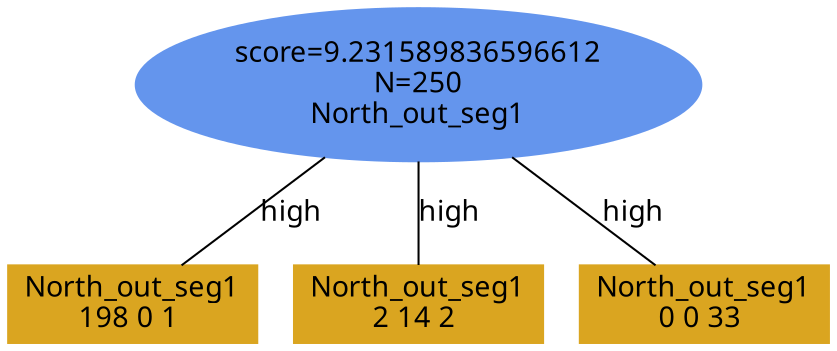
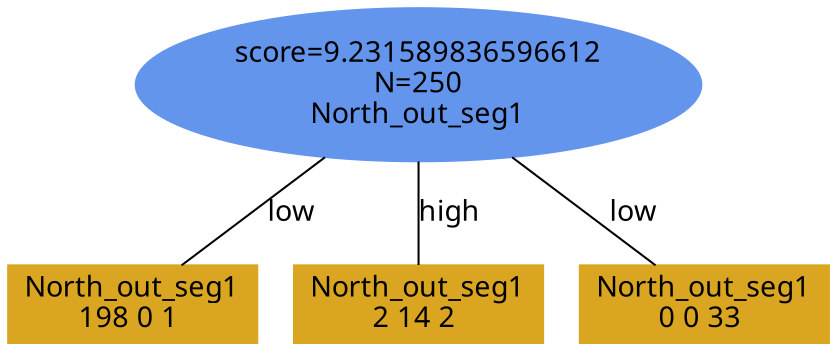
(292, 213) -> (292, 213)
(634, 213) -> (634, 213)
